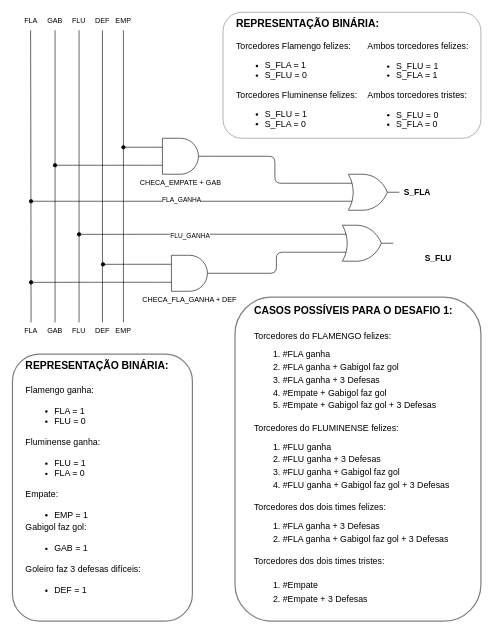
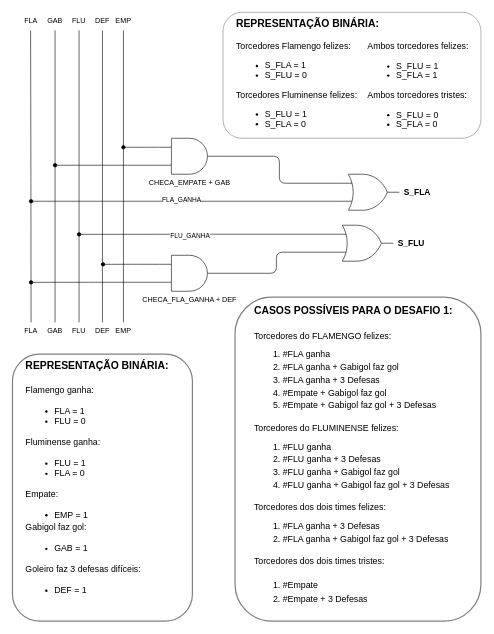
(180, 156) -> (189, 156)
(438, 258) -> (411, 243)
